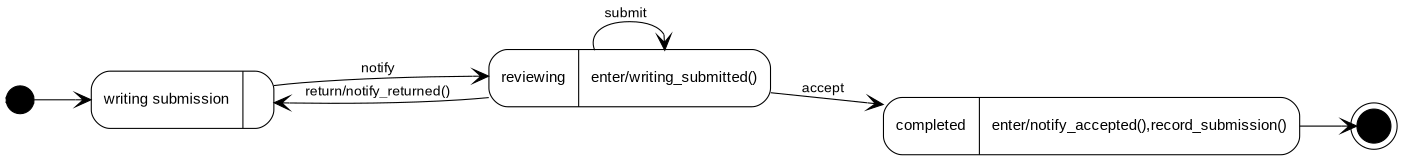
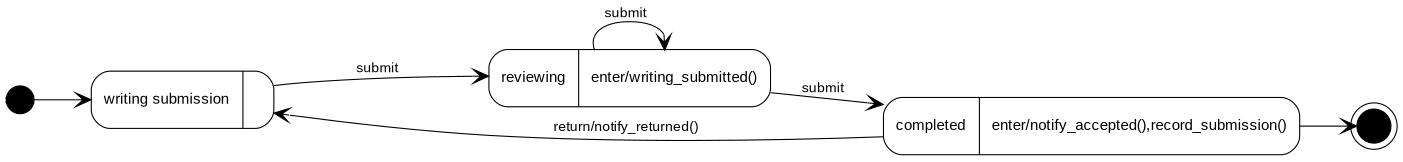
(381, 69) -> (381, 69)
(827, 89) -> (827, 89)
(389, 103) -> (586, 139)
